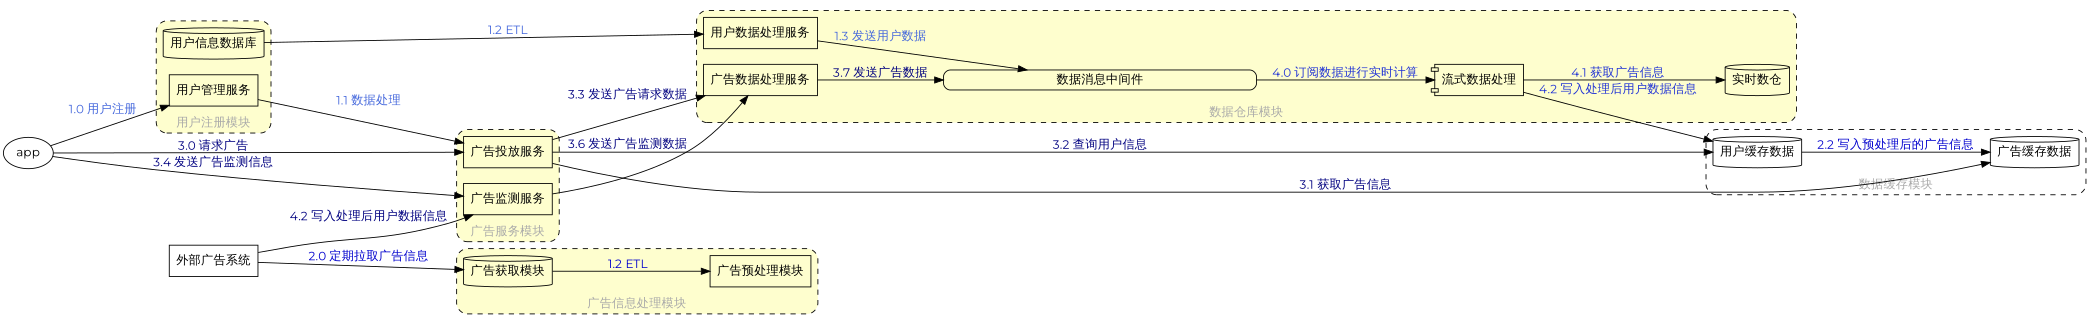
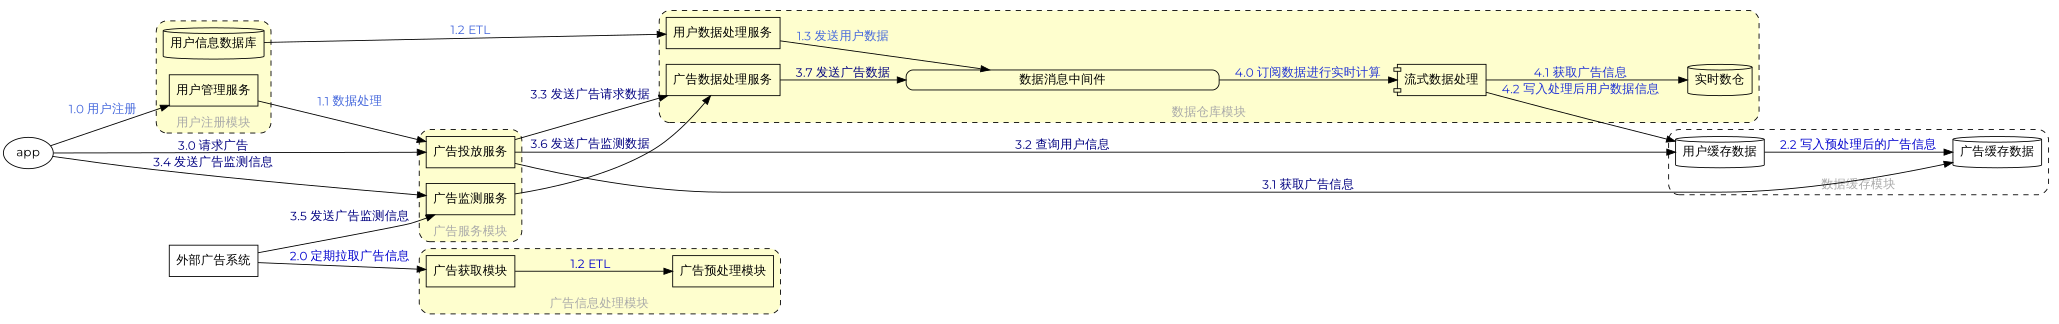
(369, 217) -> (350, 217)
(508, 271) -> (471, 271)
